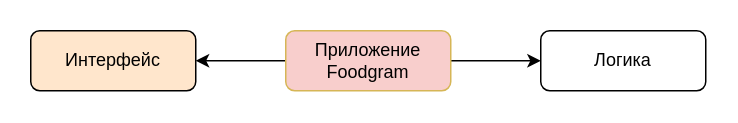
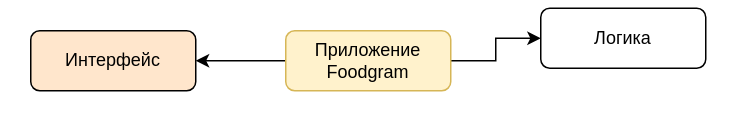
(368, 61) -> (368, 61)
(623, 61) -> (623, 38)
